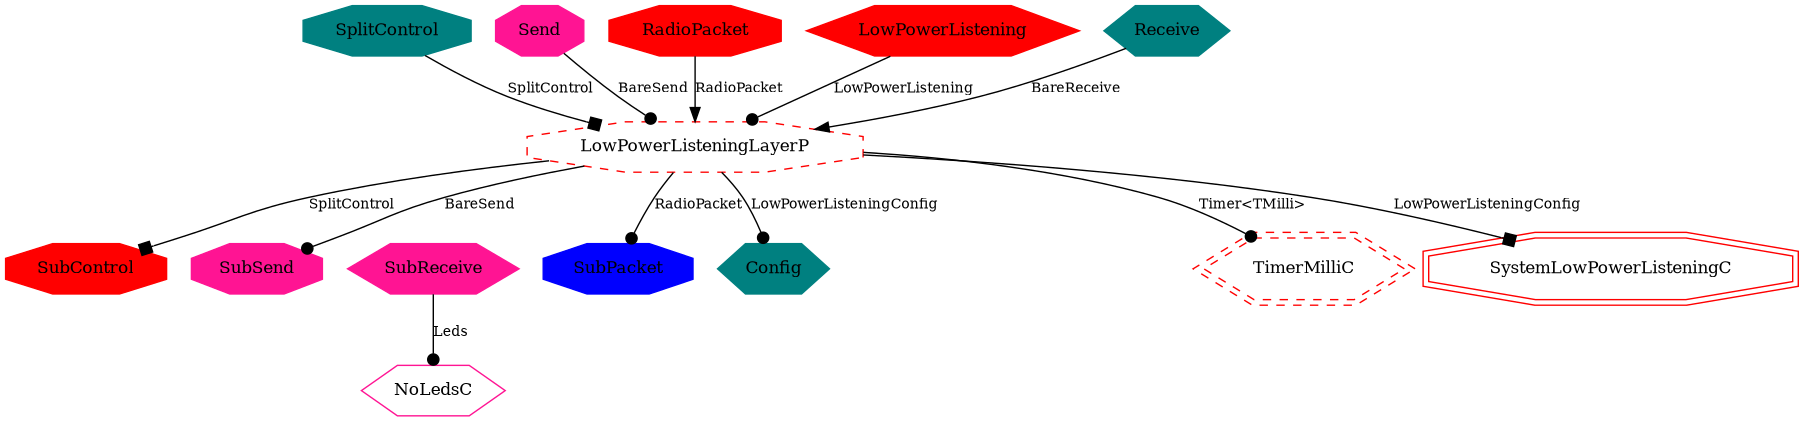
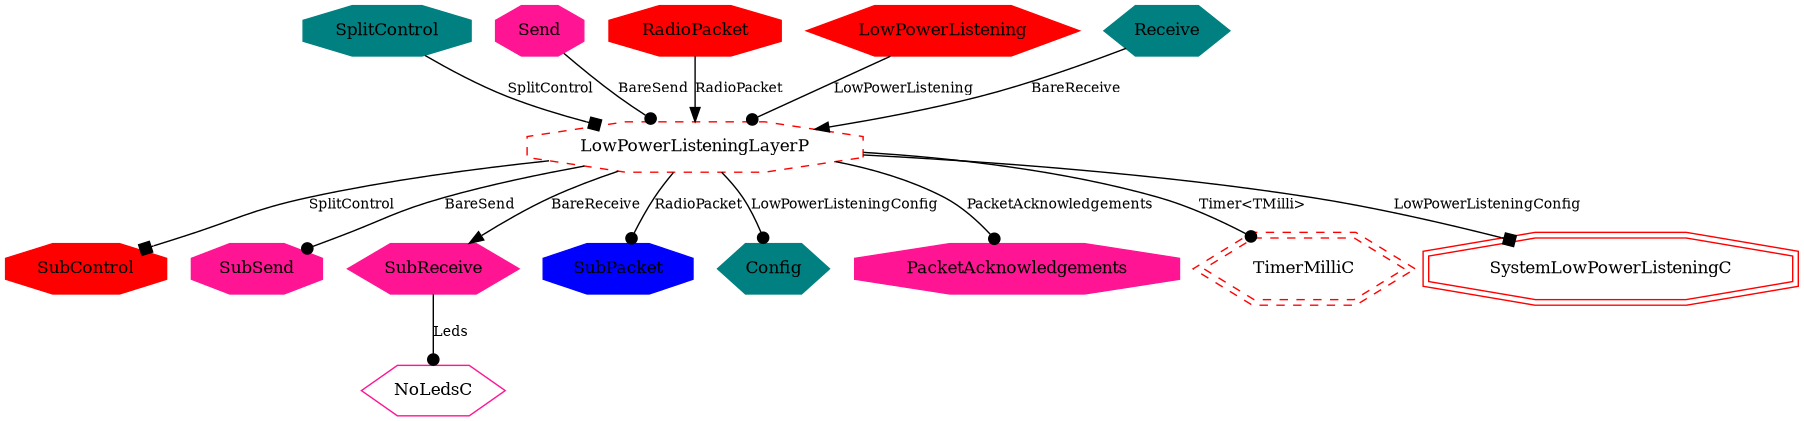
none -> (548, 199)
none -> (1017, 269)
